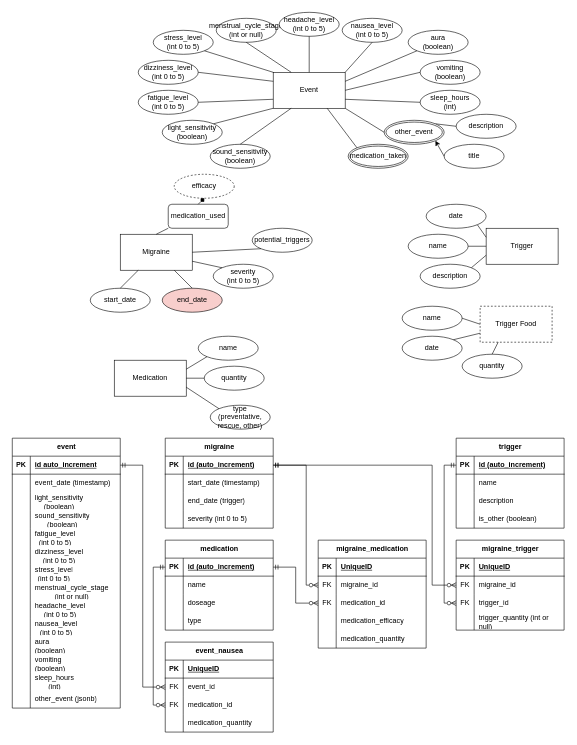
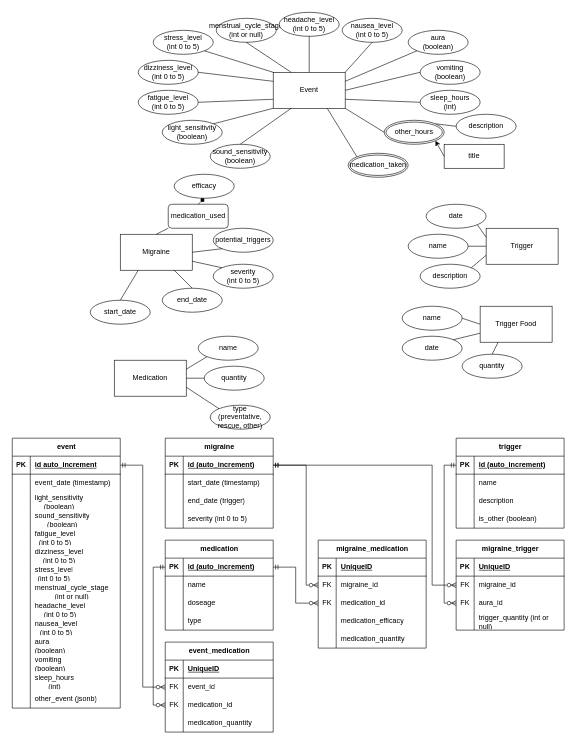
(414, 132) -> (414, 132)
(378, 156) -> (378, 165)
(474, 156) -> (474, 156)
(204, 186) -> (204, 186)
(282, 240) -> (243, 240)
(120, 300) -> (120, 312)
(192, 300) -> (192, 300)
(516, 324) -> (516, 324)
(497, 603) -> (492, 603)
(220, 651) -> (220, 651)
